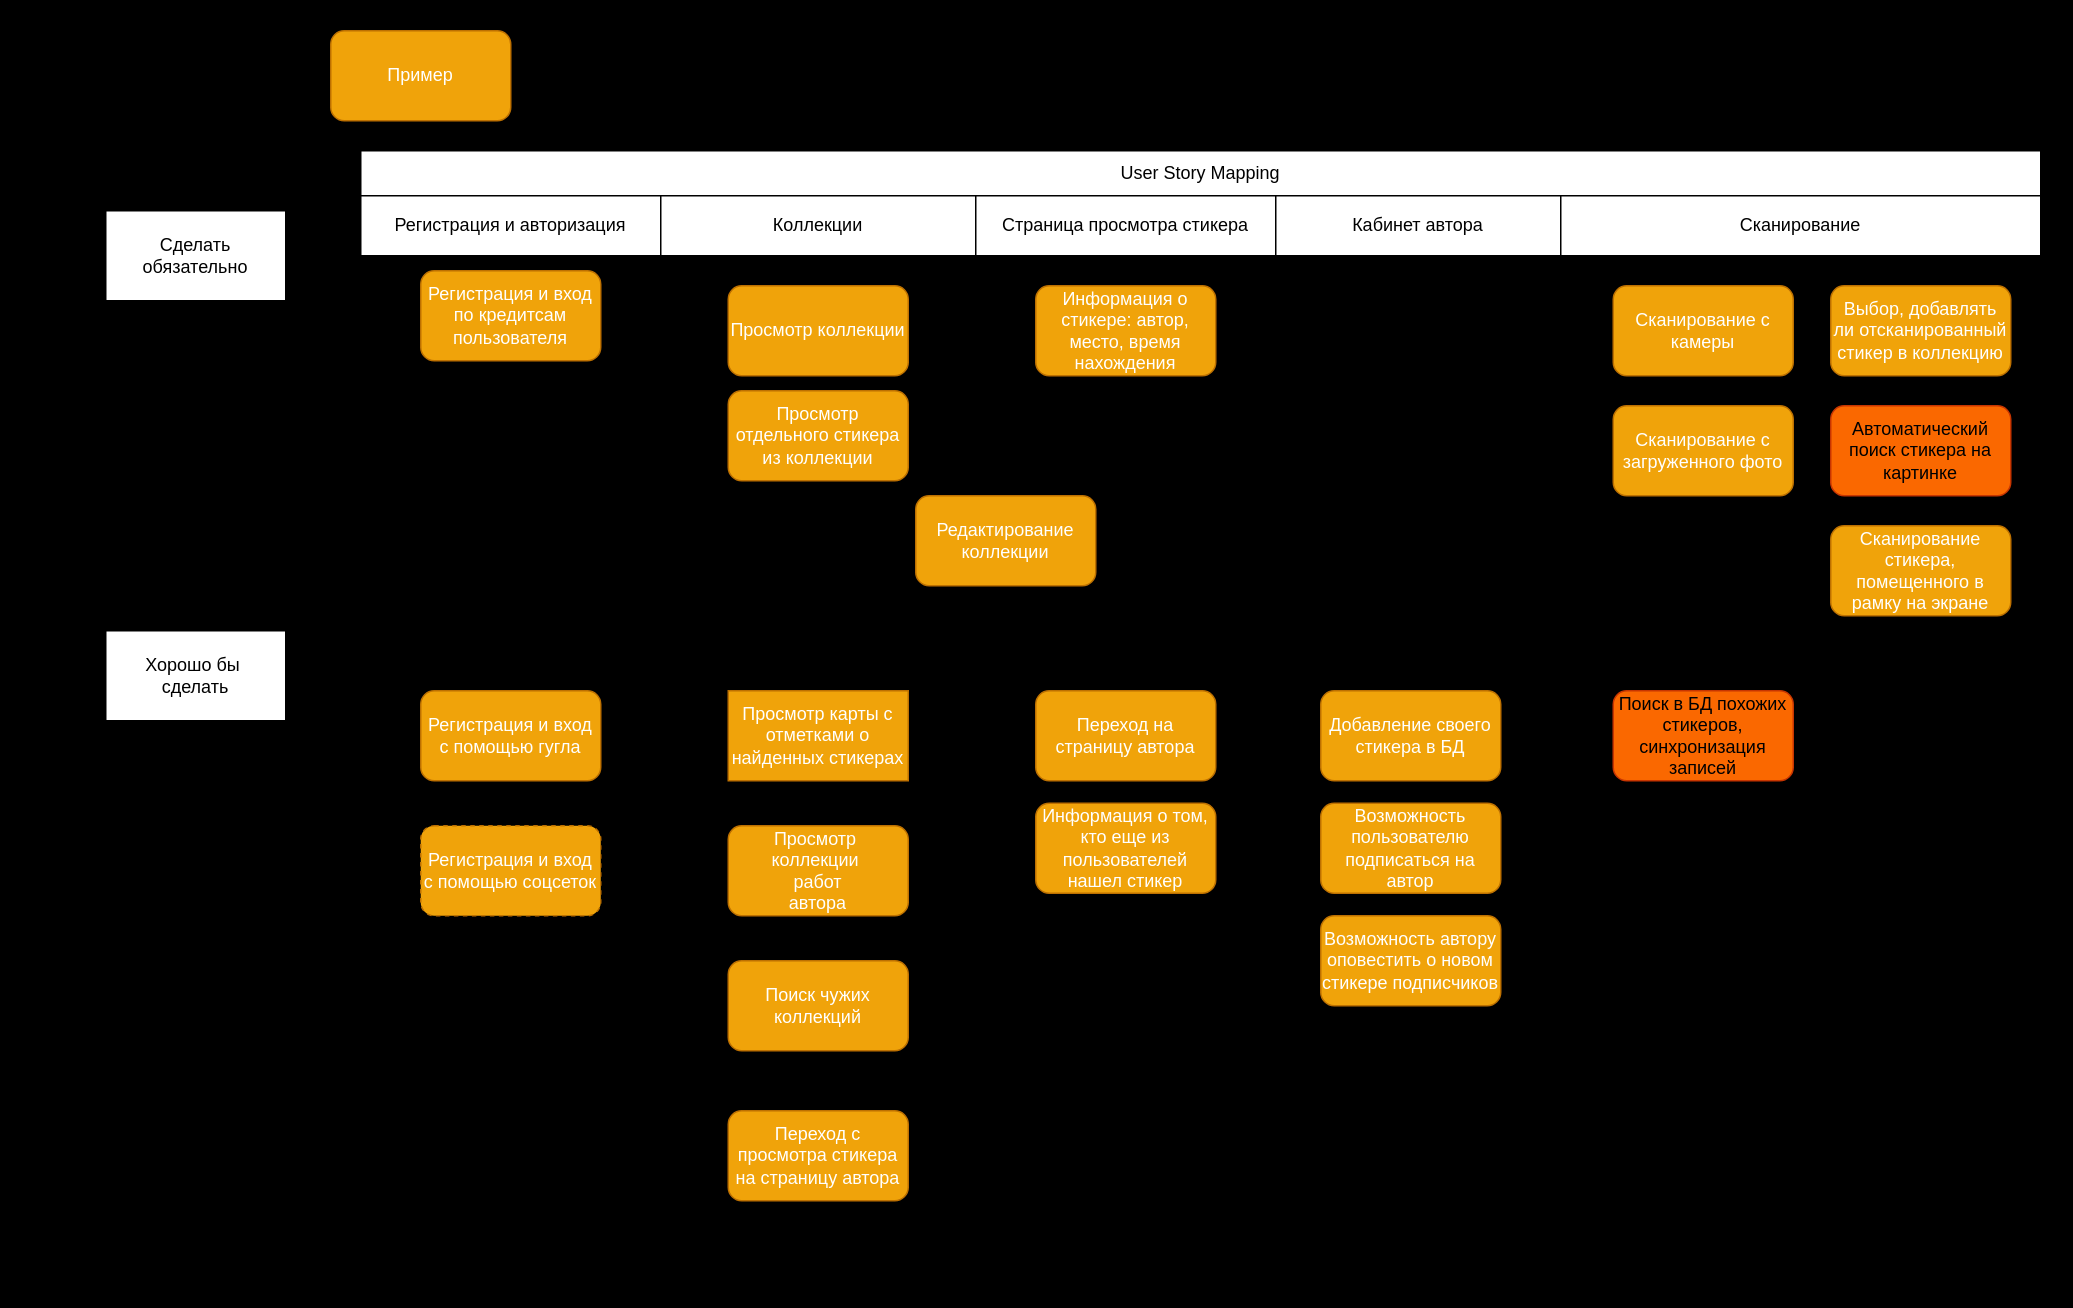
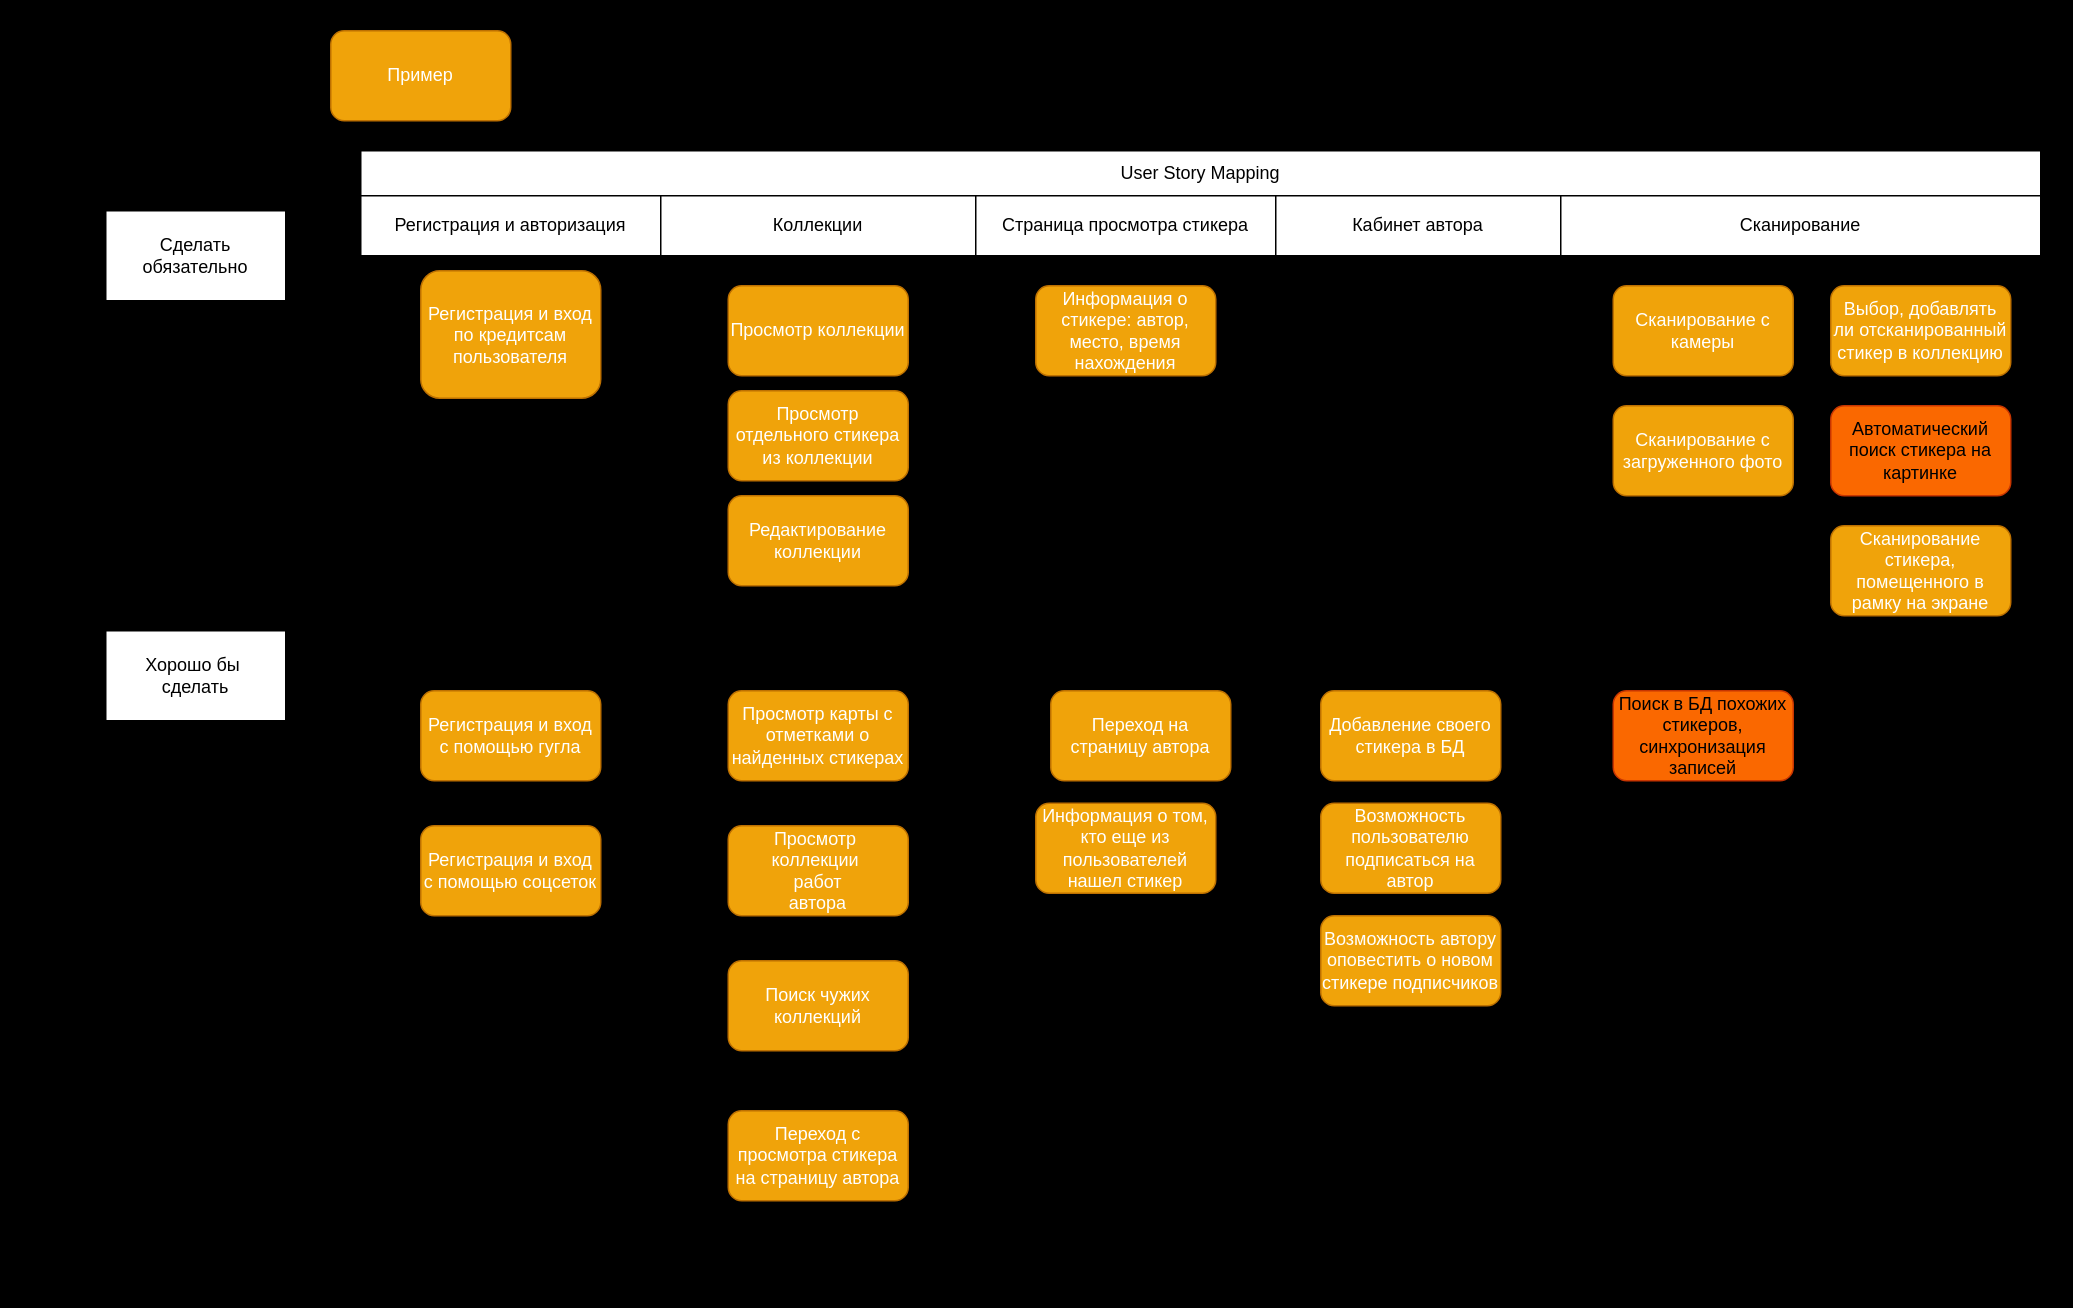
(511, 316) -> (511, 335)
(1006, 541) -> (818, 541)
(818, 736) -> (818, 736)
(1126, 736) -> (1141, 736)
(511, 871) -> (511, 871)
